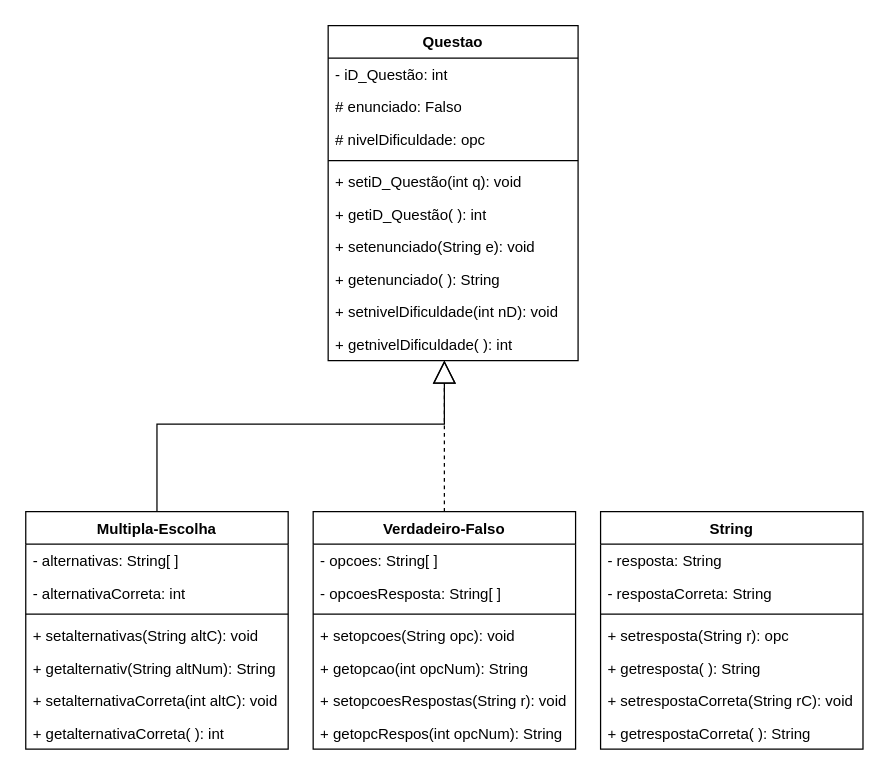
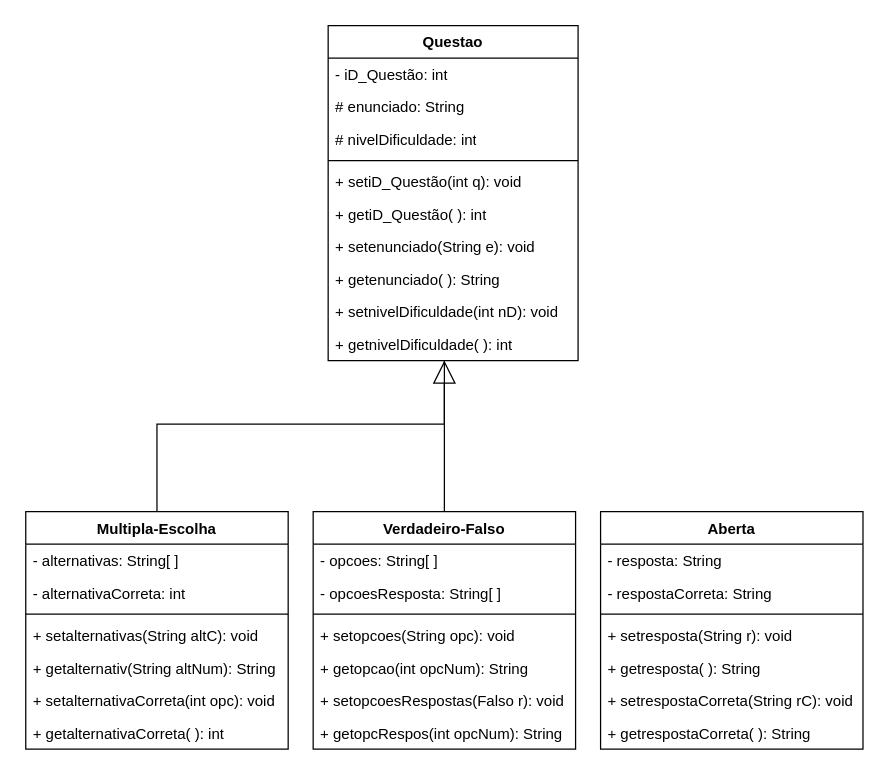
(401, 108) -> (406, 108)
(417, 141) -> (415, 141)
(441, 424) -> (444, 373)
(444, 468) -> (444, 468)
(732, 530) -> (732, 530)
(716, 637) -> (718, 637)
(158, 711) -> (158, 711)
(446, 711) -> (446, 711)
